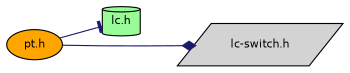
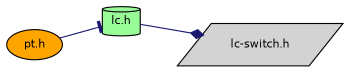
(122, 46) -> (165, 29)
